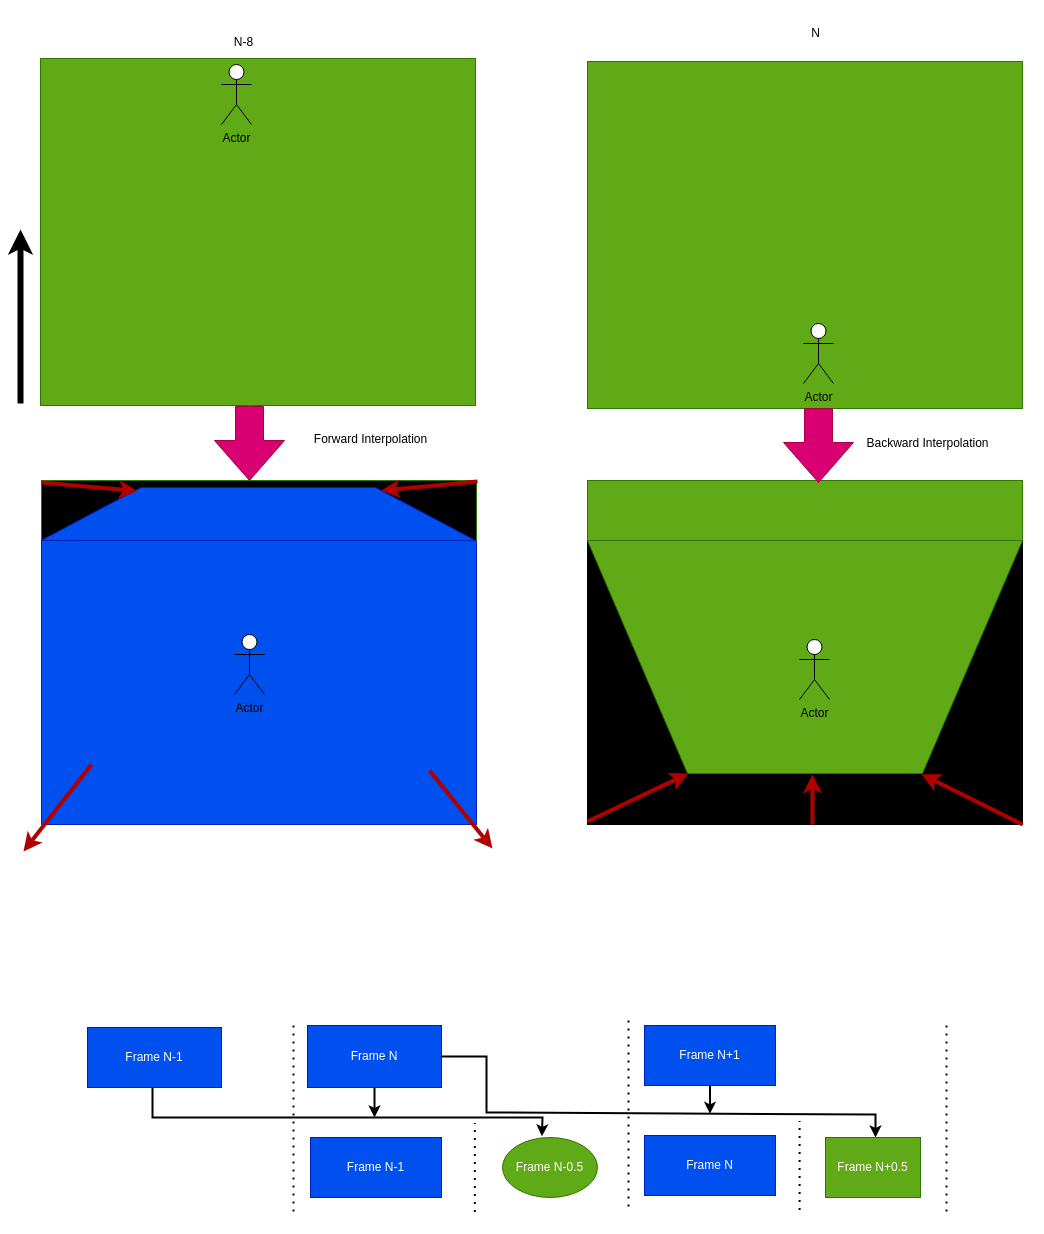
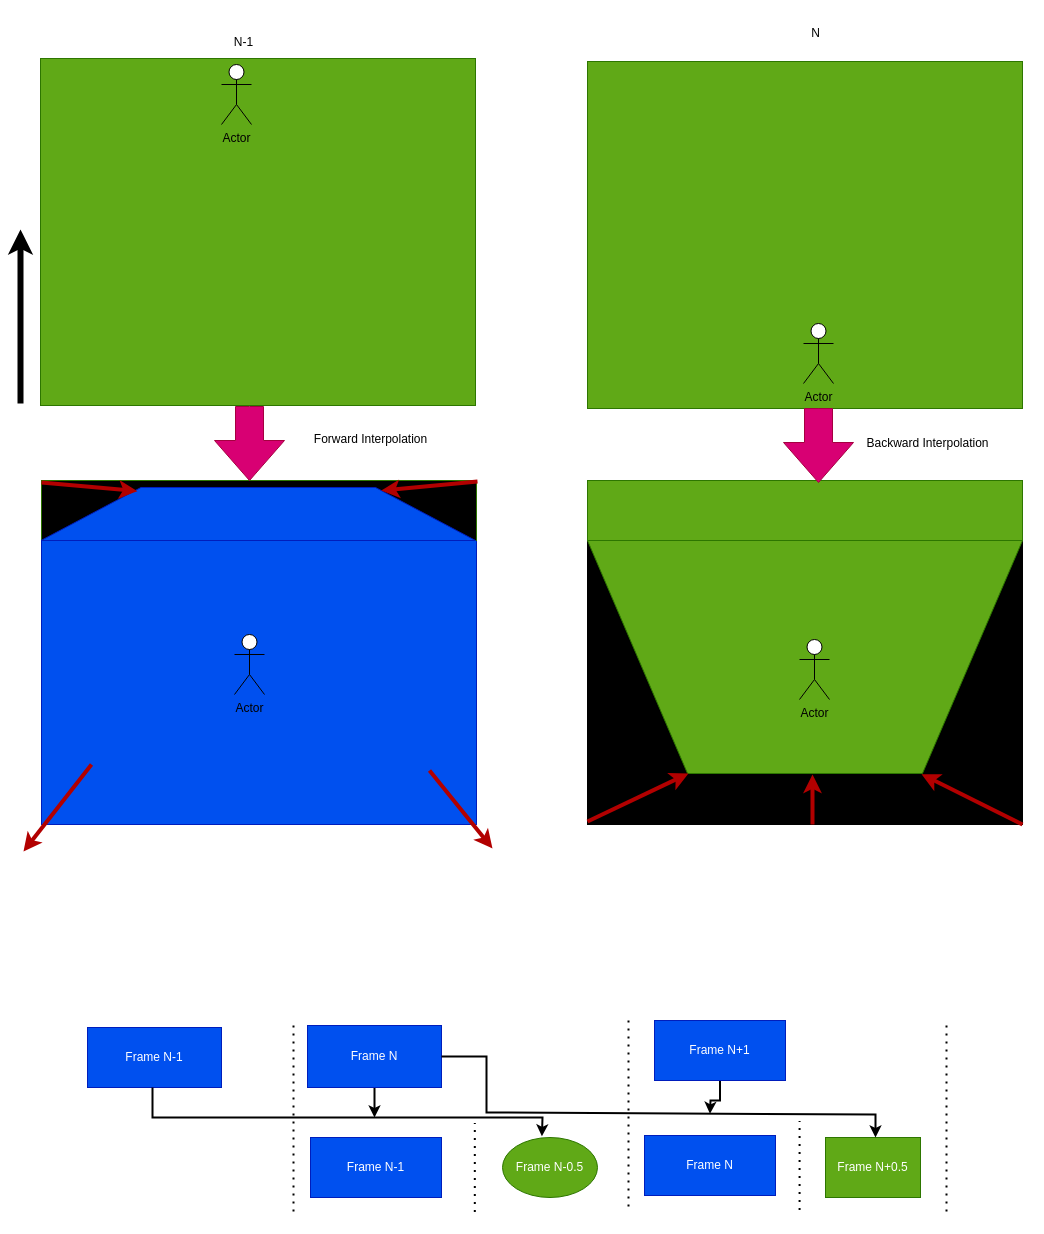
(244, 43) -> (244, 43)
(710, 1056) -> (720, 1051)
